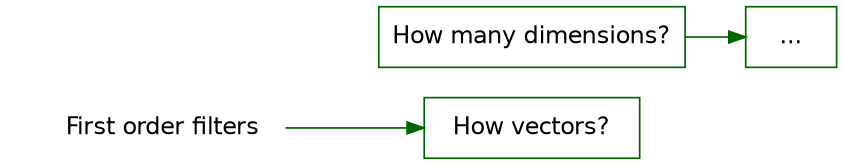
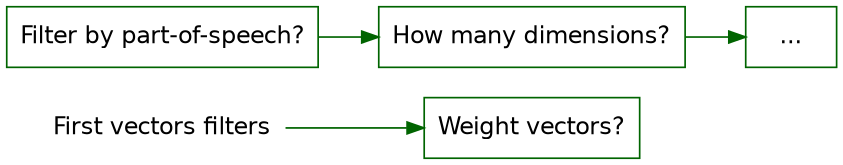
none -> (162, 37)
(162, 128) -> (162, 128)
(532, 128) -> (532, 128)
